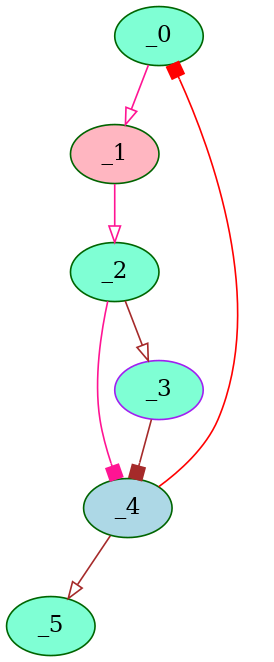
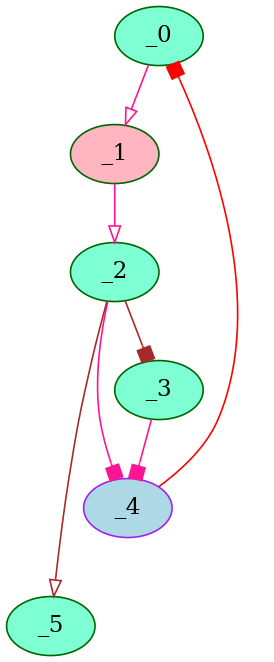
(134, 323) -> (134, 323)
(159, 390) -> (159, 390)
(146, 441) -> (146, 441)
(128, 508) -> (128, 508)
(94, 560) -> (75, 440)
